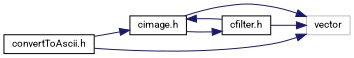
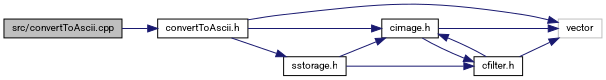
none -> (63, 28)
none -> (315, 66)
